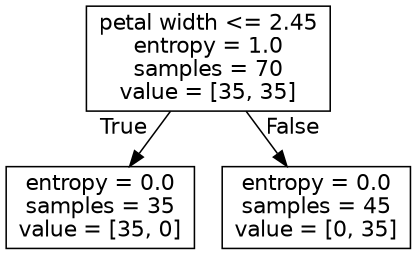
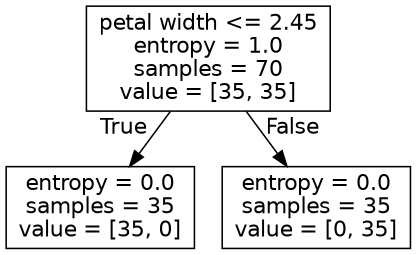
(316, 208) -> (316, 208)
